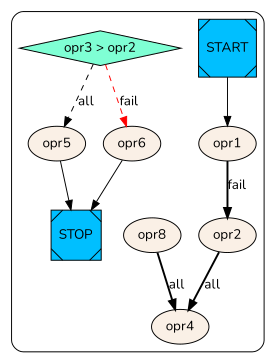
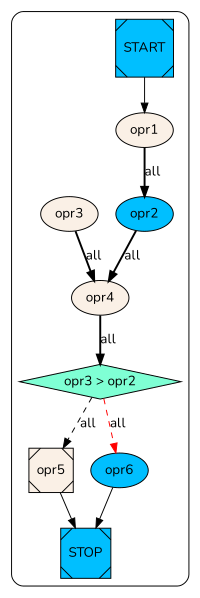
(129, 102) -> (118, 424)
(57, 144) -> (51, 470)
(132, 144) -> (120, 470)
(237, 186) -> (153, 172)
(152, 235) -> (69, 214)
(227, 235) -> (145, 214)
none -> (100, 335)
